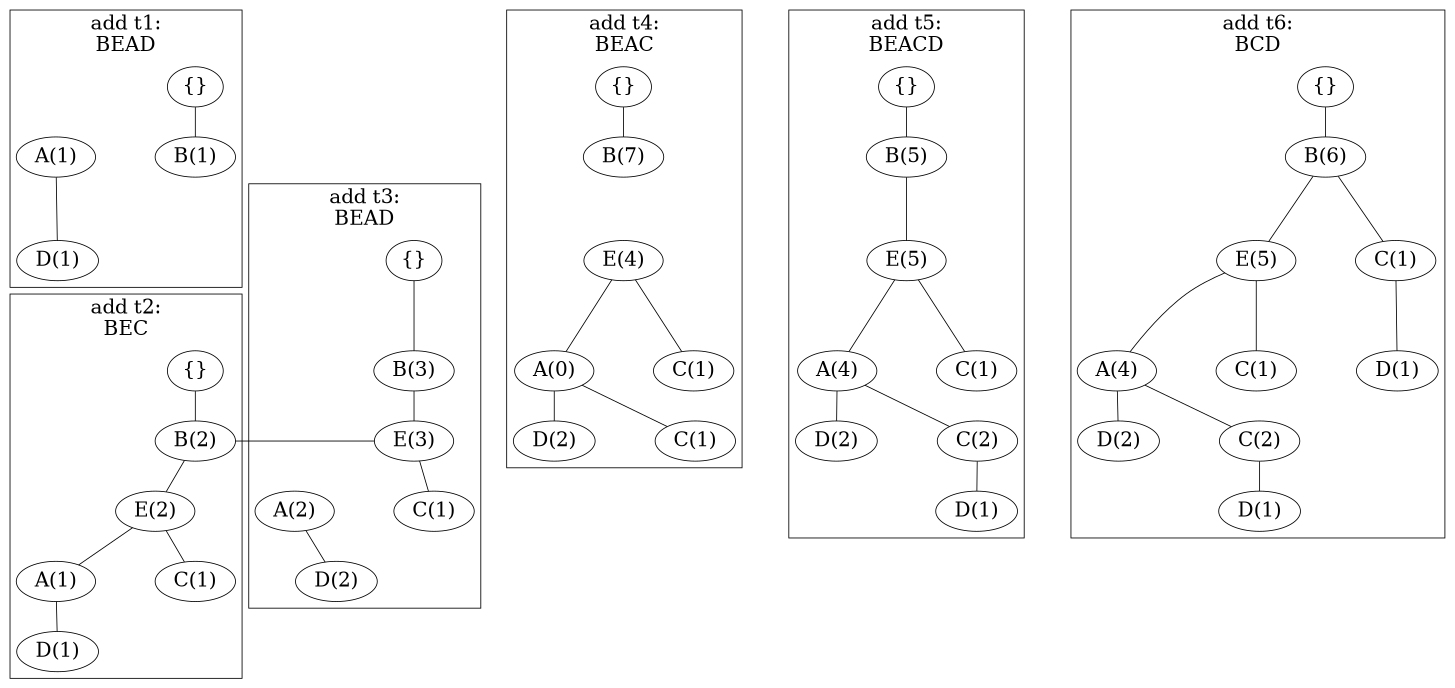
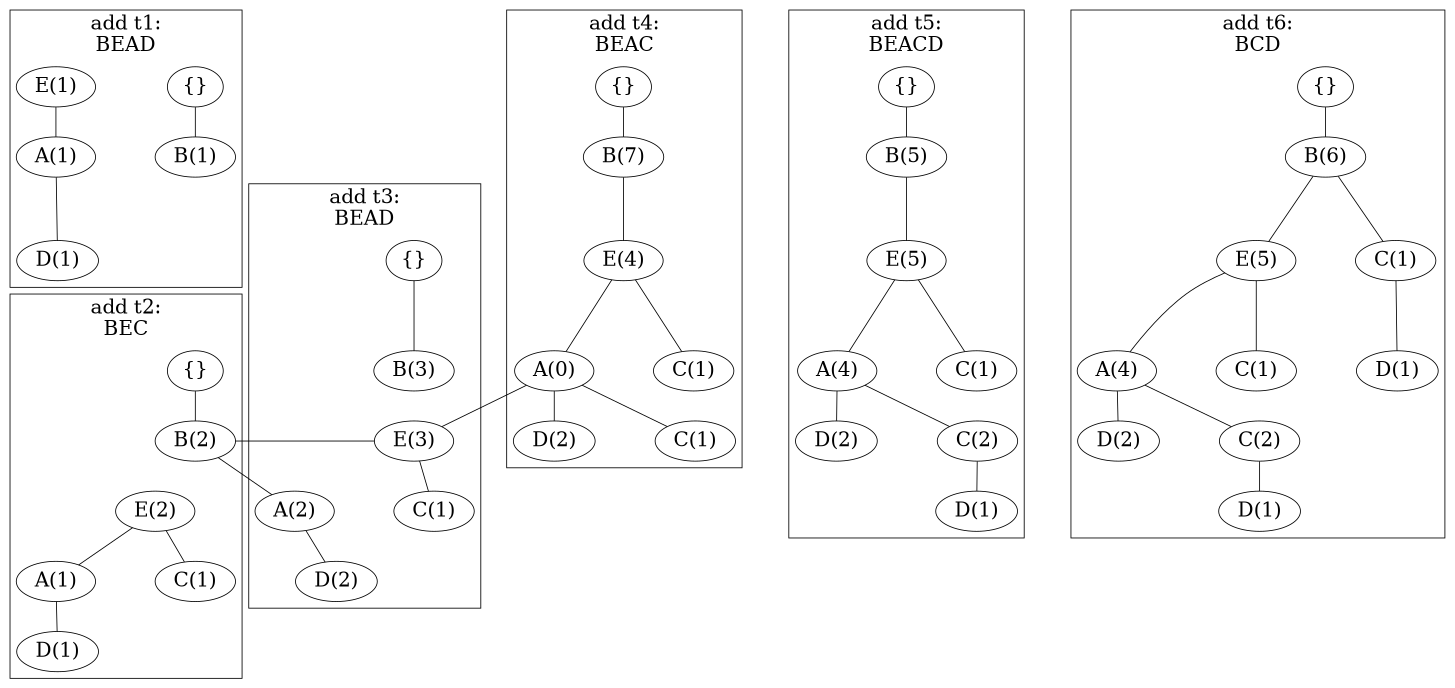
none -> (56, 87)
none -> (624, 209)
(414, 406) -> (486, 405)
(175, 476) -> (237, 471)
